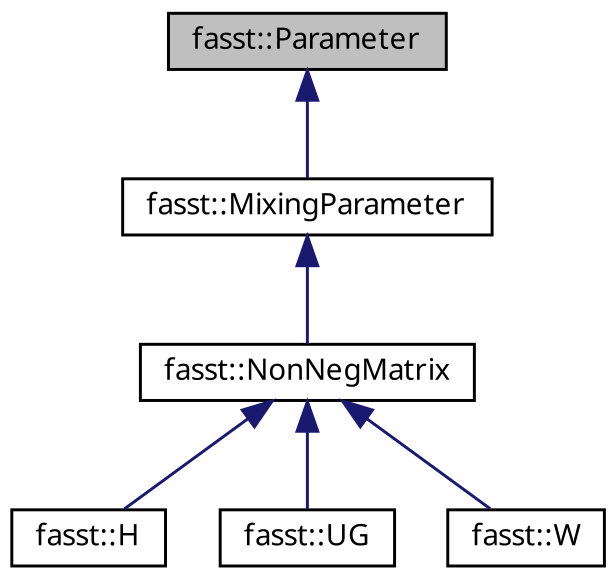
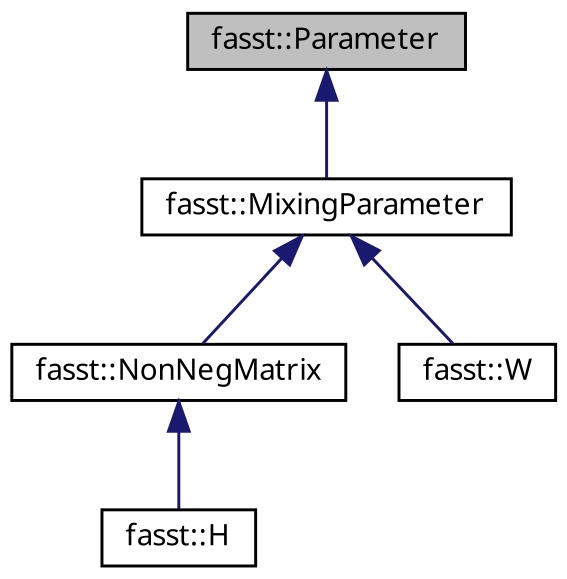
(428, 464) -> (412, 301)
(307, 538) -> none
